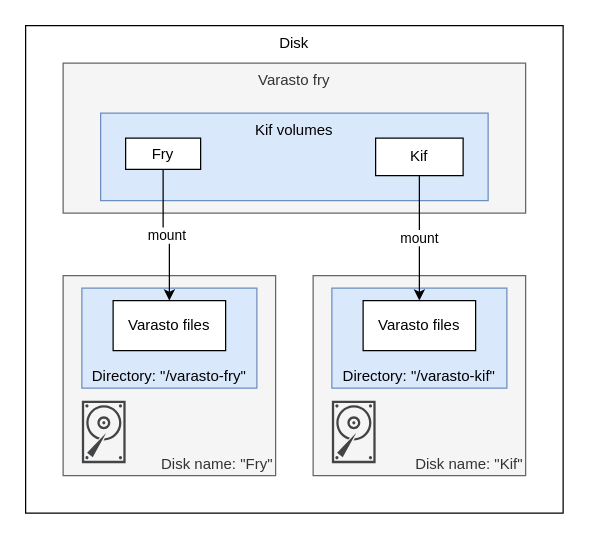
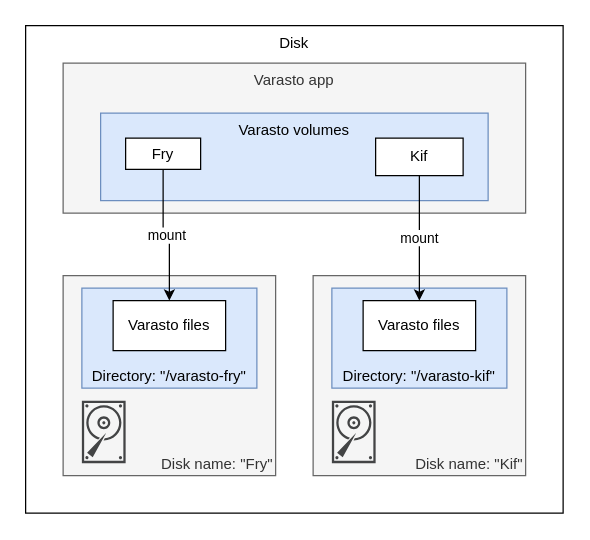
(294, 81) -> (294, 81)
(294, 131) -> (294, 131)
